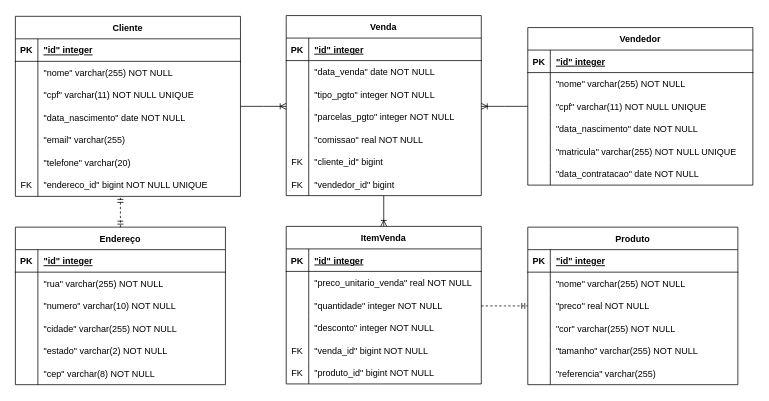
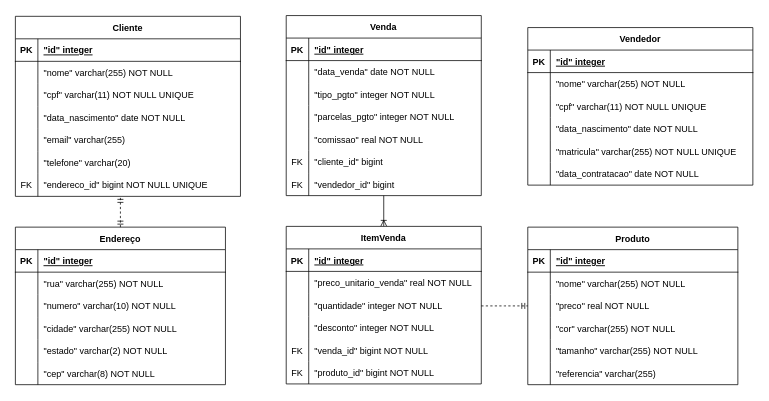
(263, 106) -> none
(504, 106) -> none
